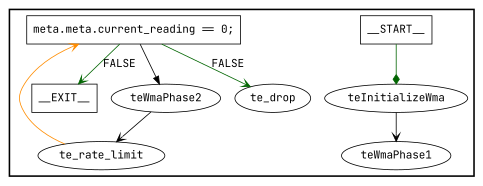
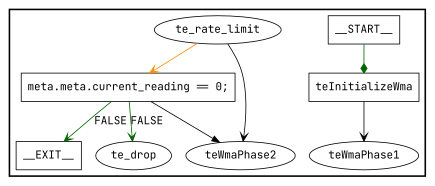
(396, 98) -> (364, 87)
(137, 124) -> (245, 87)
